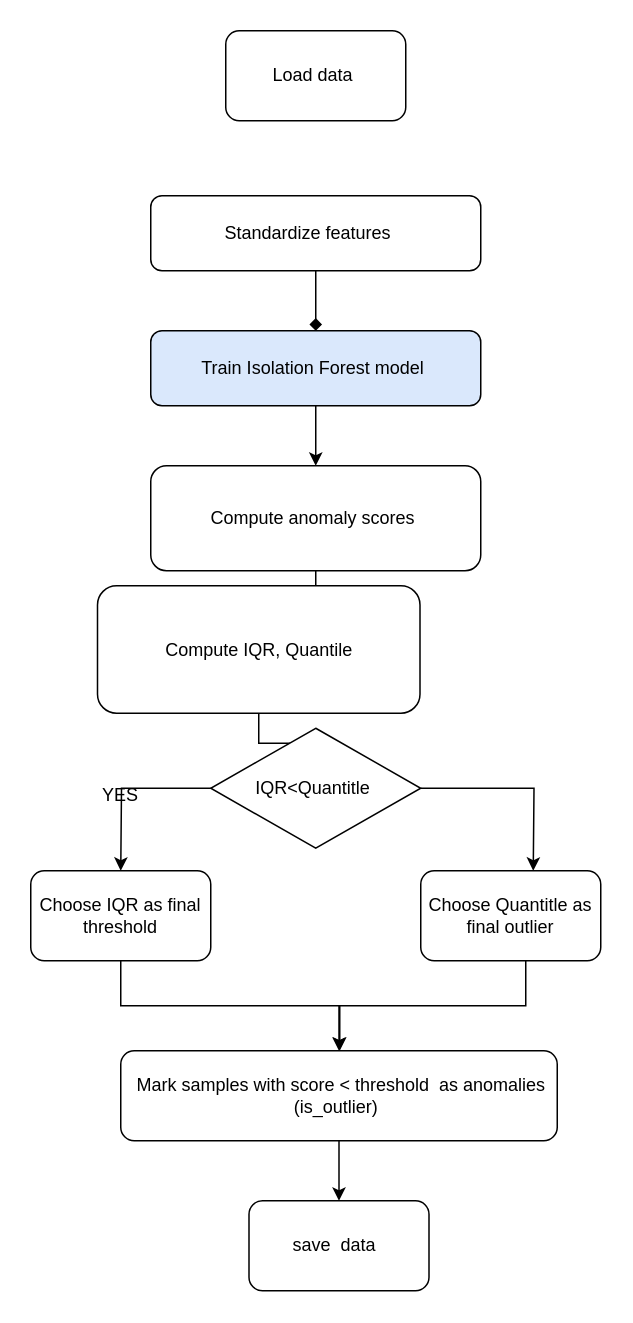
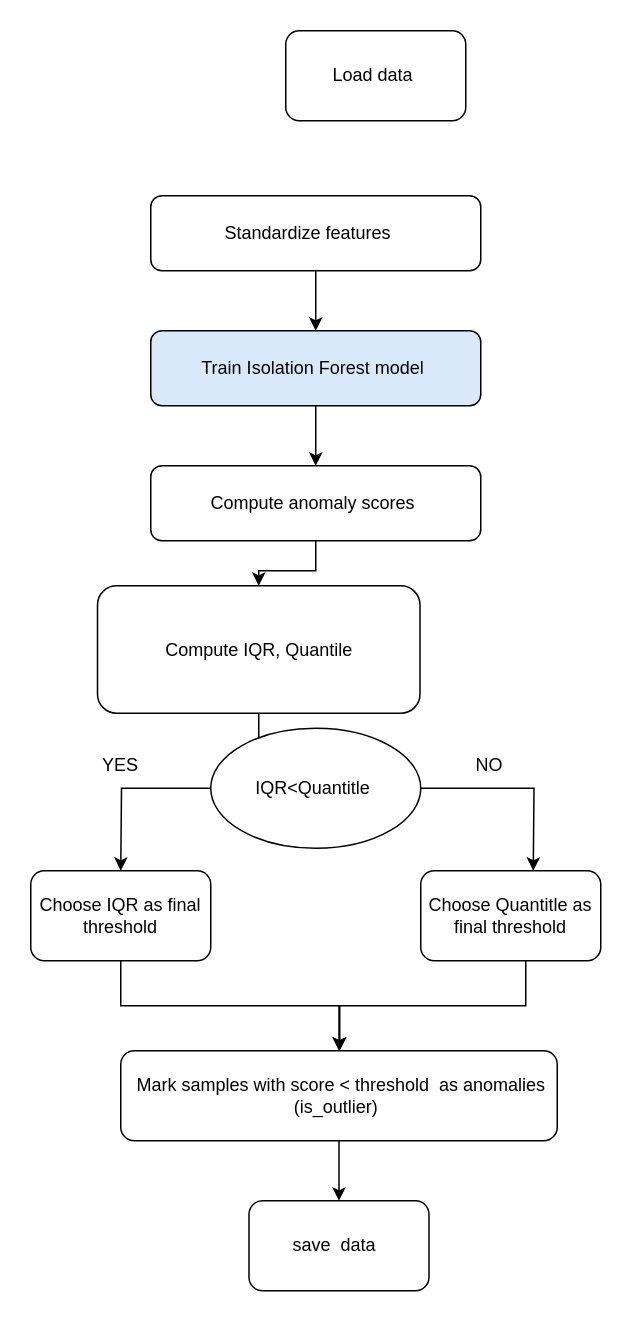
(316, 76) -> (376, 76)
(316, 318) -> (316, 319)
(316, 518) -> (316, 503)
none -> (489, 766)
(316, 788) -> (316, 788)
(121, 796) -> (121, 766)
(511, 916) -> (511, 916)
